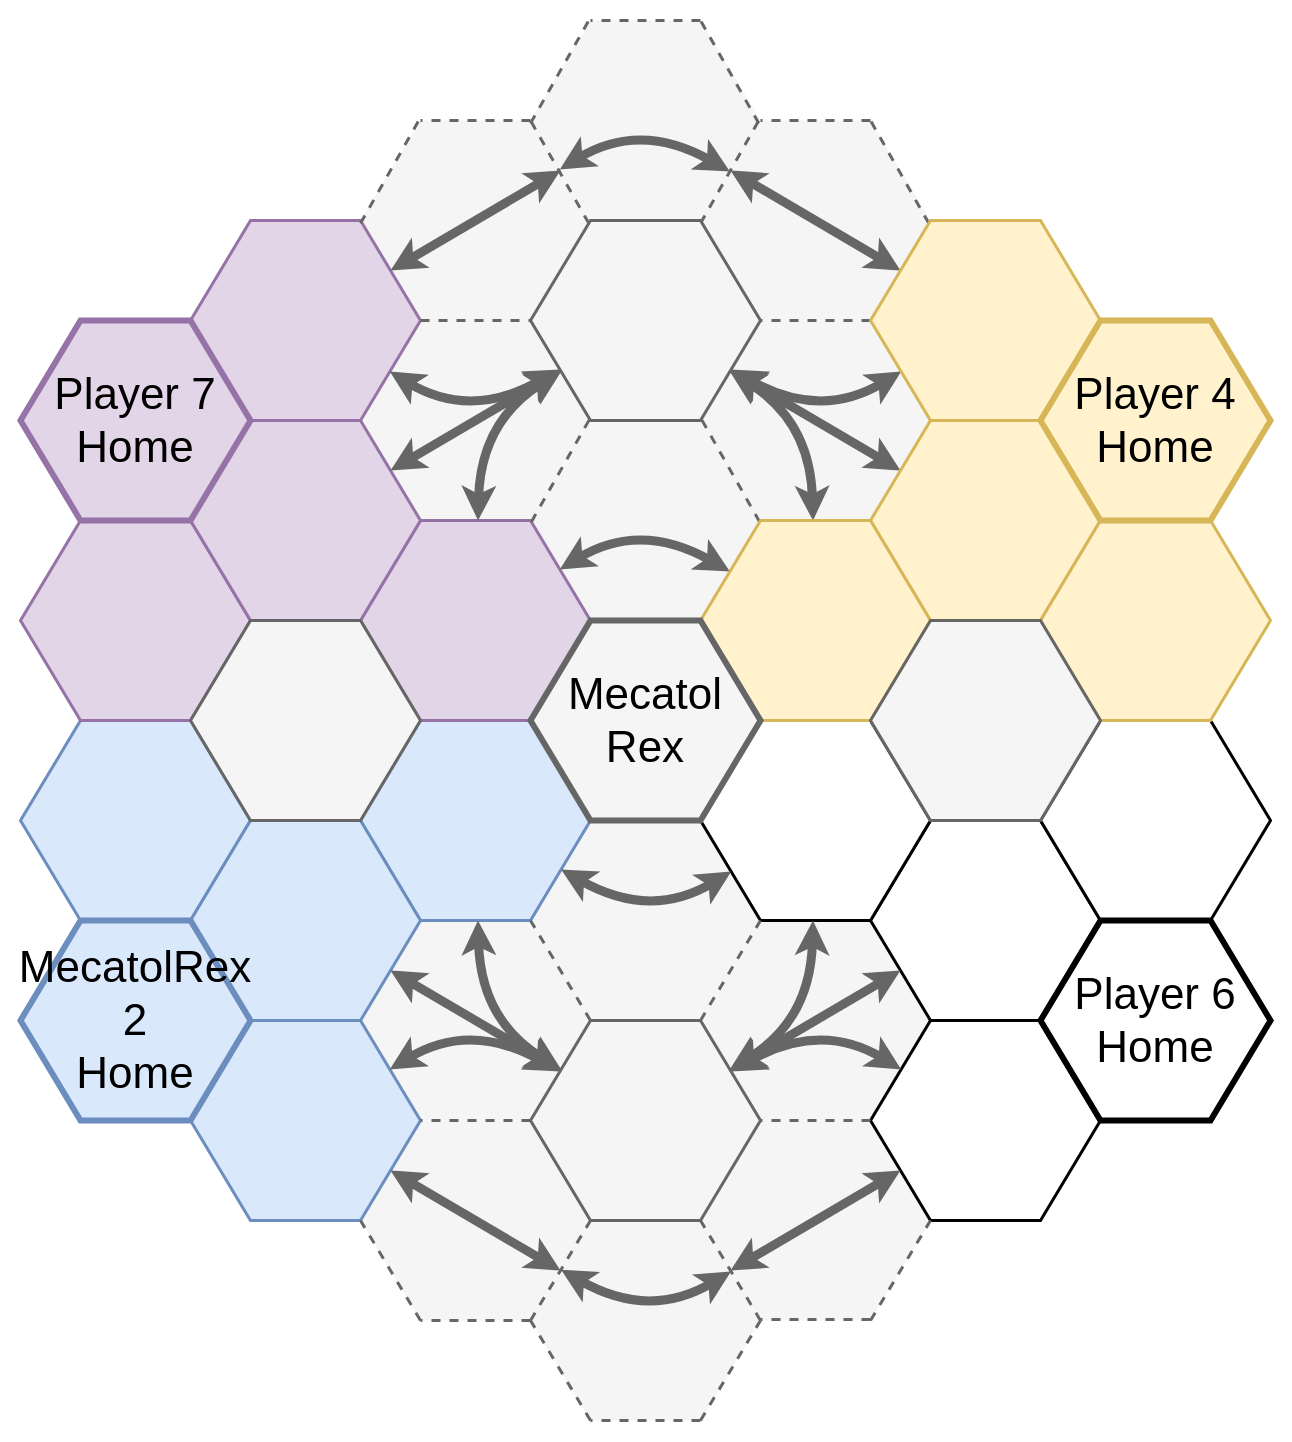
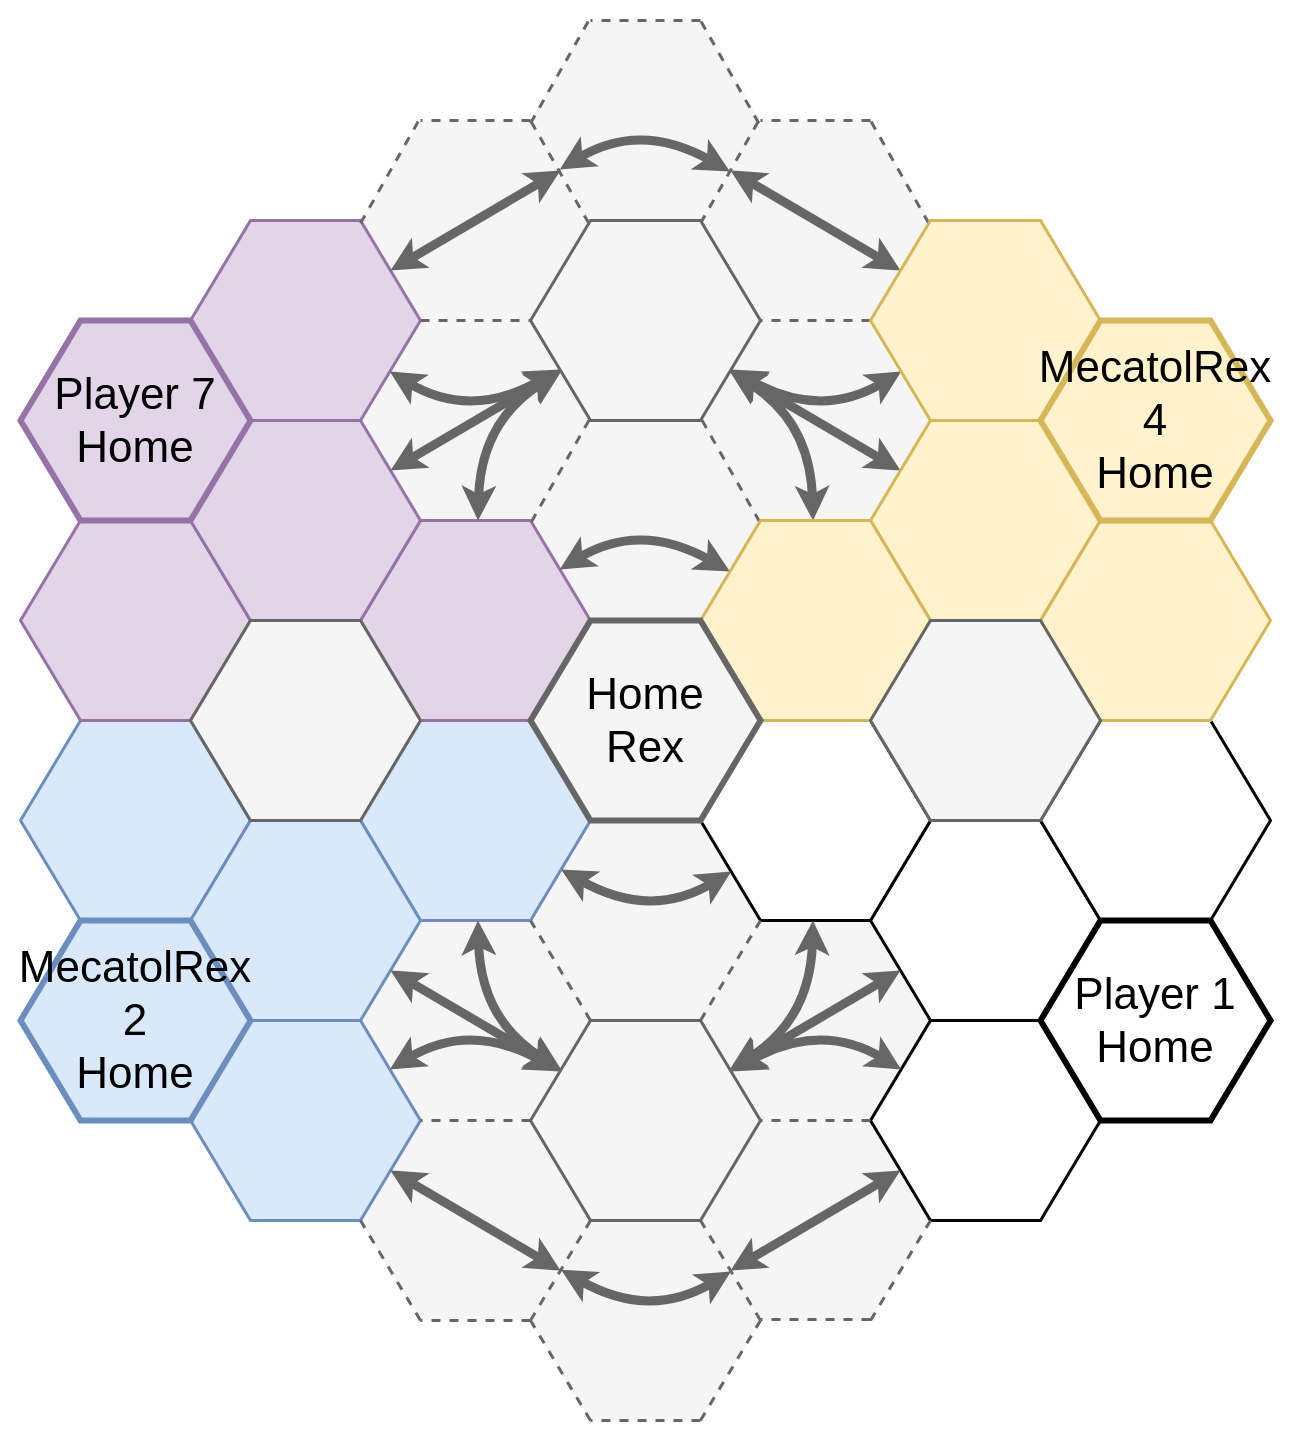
(1156, 421) -> (1156, 421)
(646, 721) -> (646, 721)
(1156, 1021) -> (1156, 1021)
